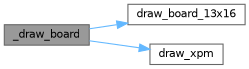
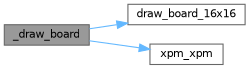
(187, 15) -> (187, 15)
(187, 54) -> (187, 54)
